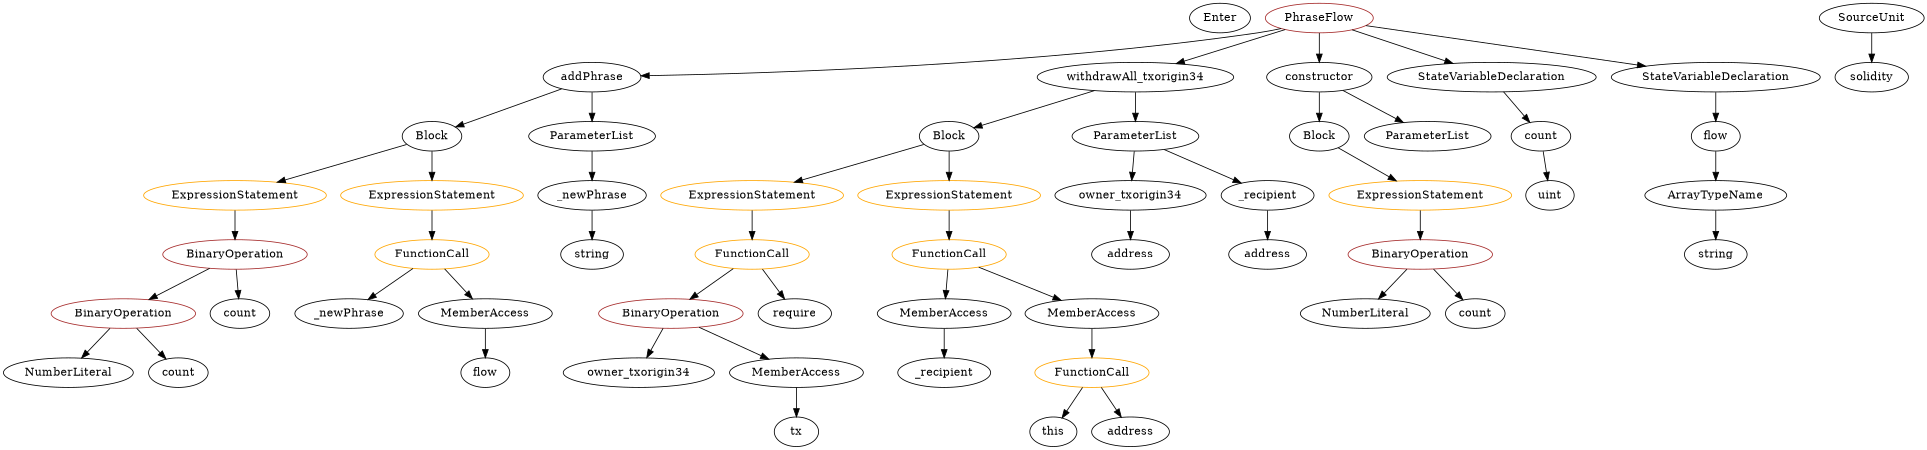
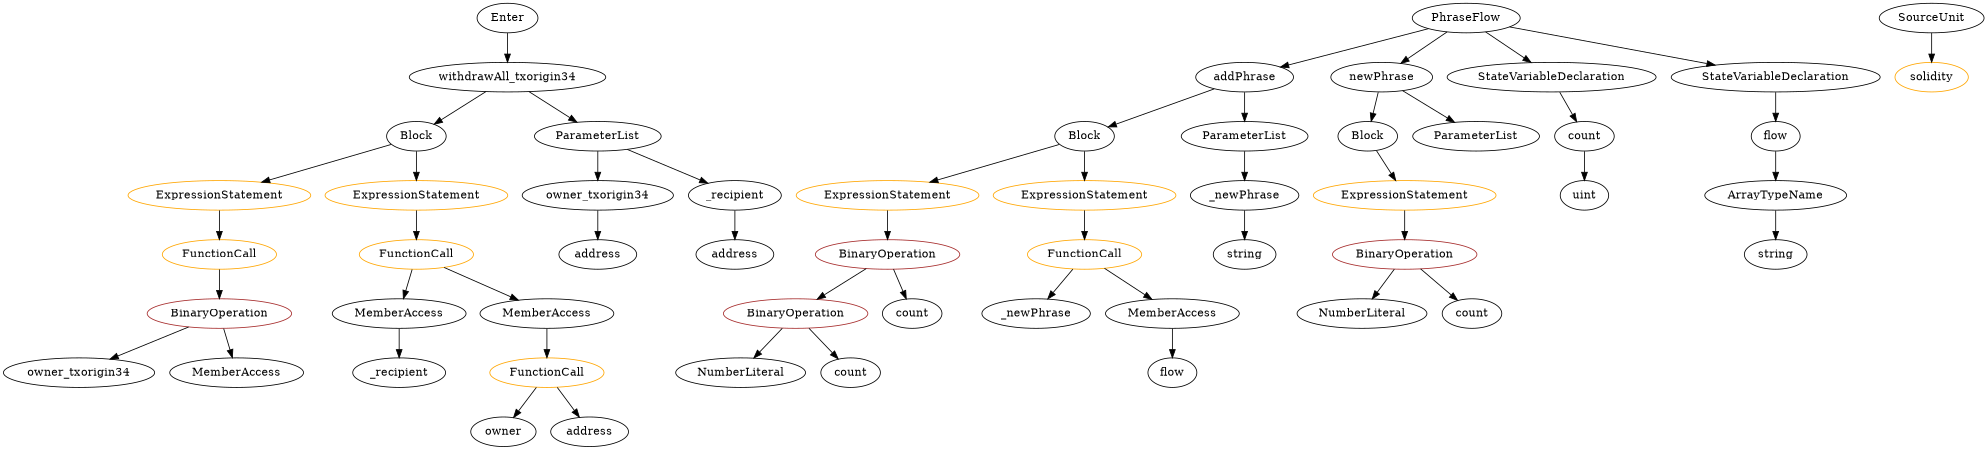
(1319, 18) -> (1466, 18)
(1235, 45) -> (508, 44)
(1319, 77) -> (1382, 77)
(1872, 77) -> (1932, 77)
(795, 314) -> none
(796, 432) -> none
(1053, 432) -> (503, 432)
